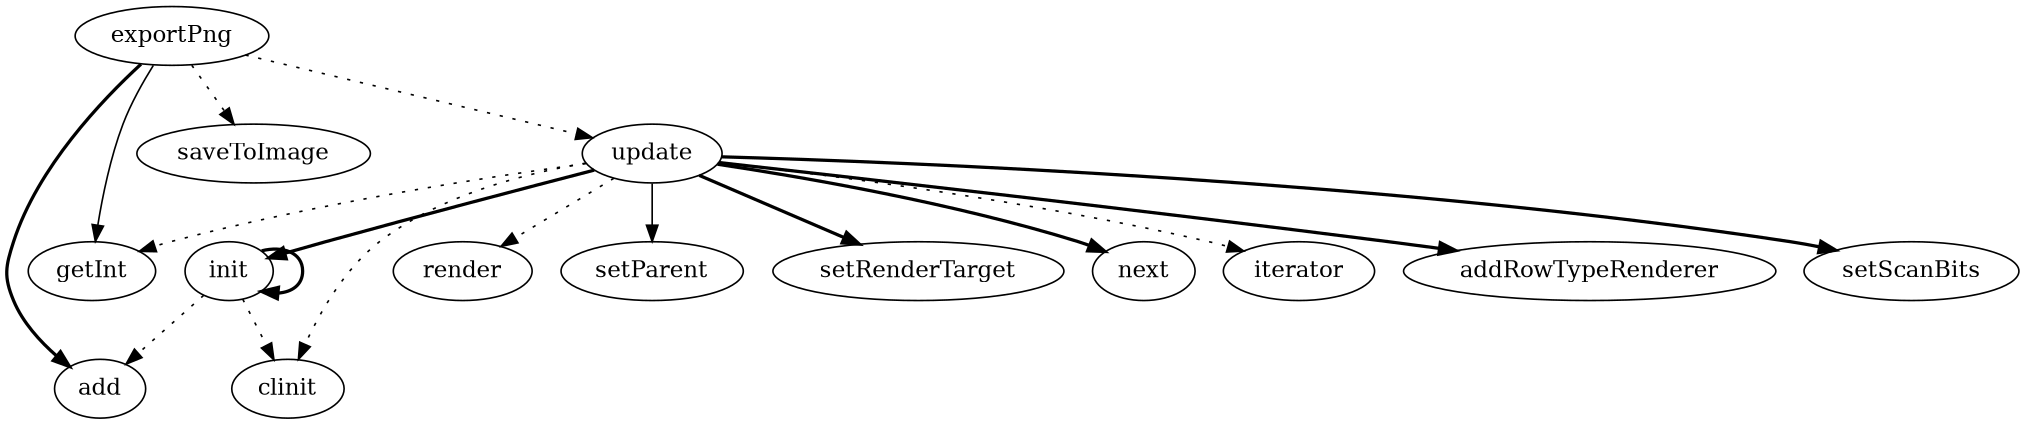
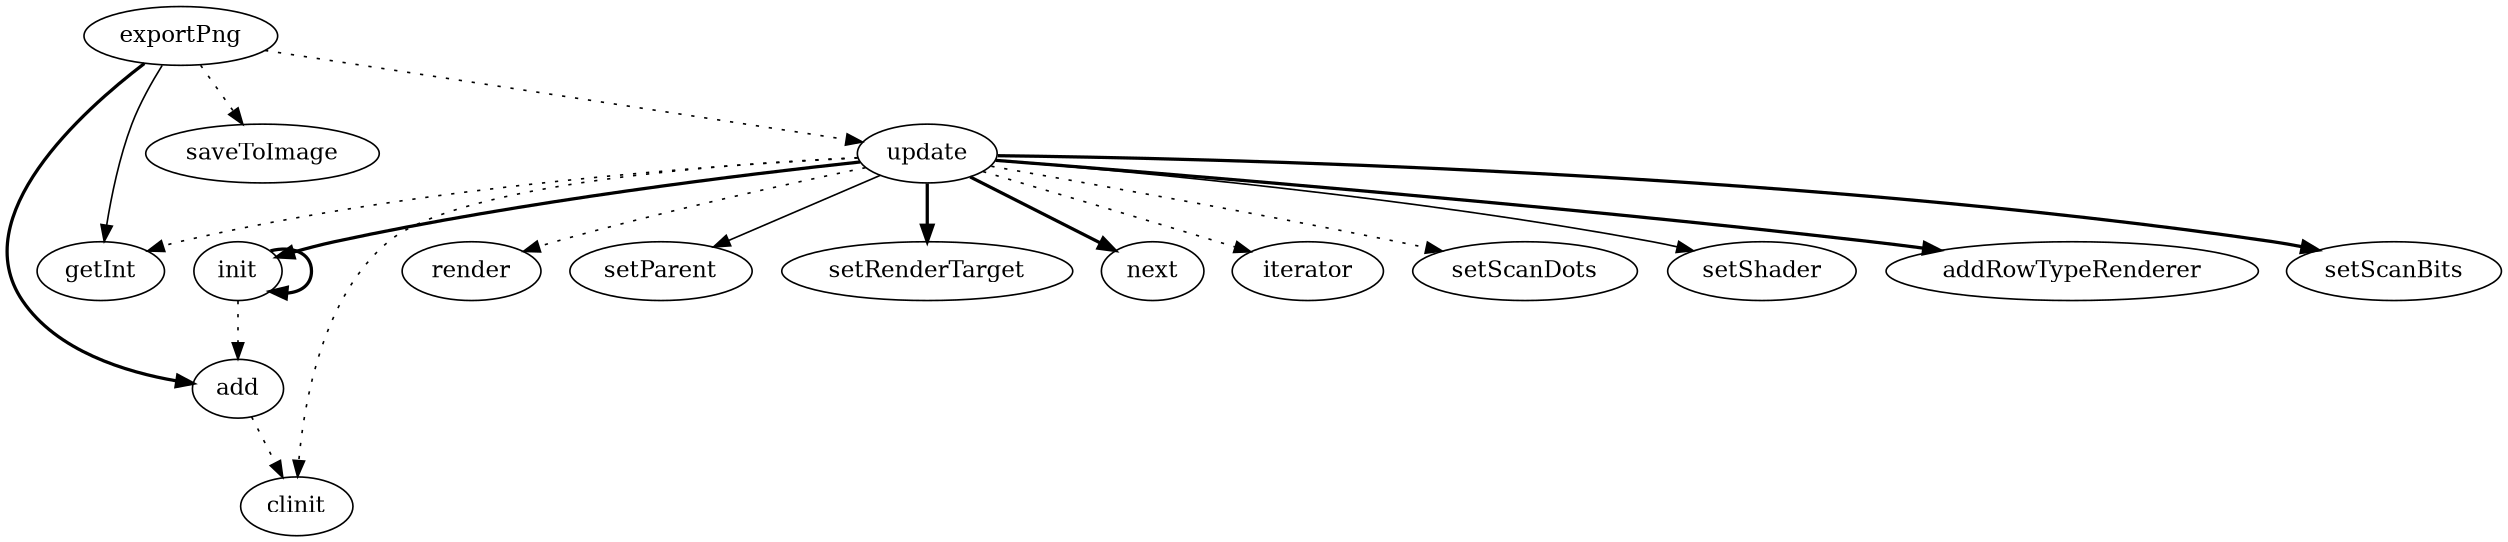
none -> (1525, 271)
none -> (1762, 271)
(255, 322) -> (263, 440)
